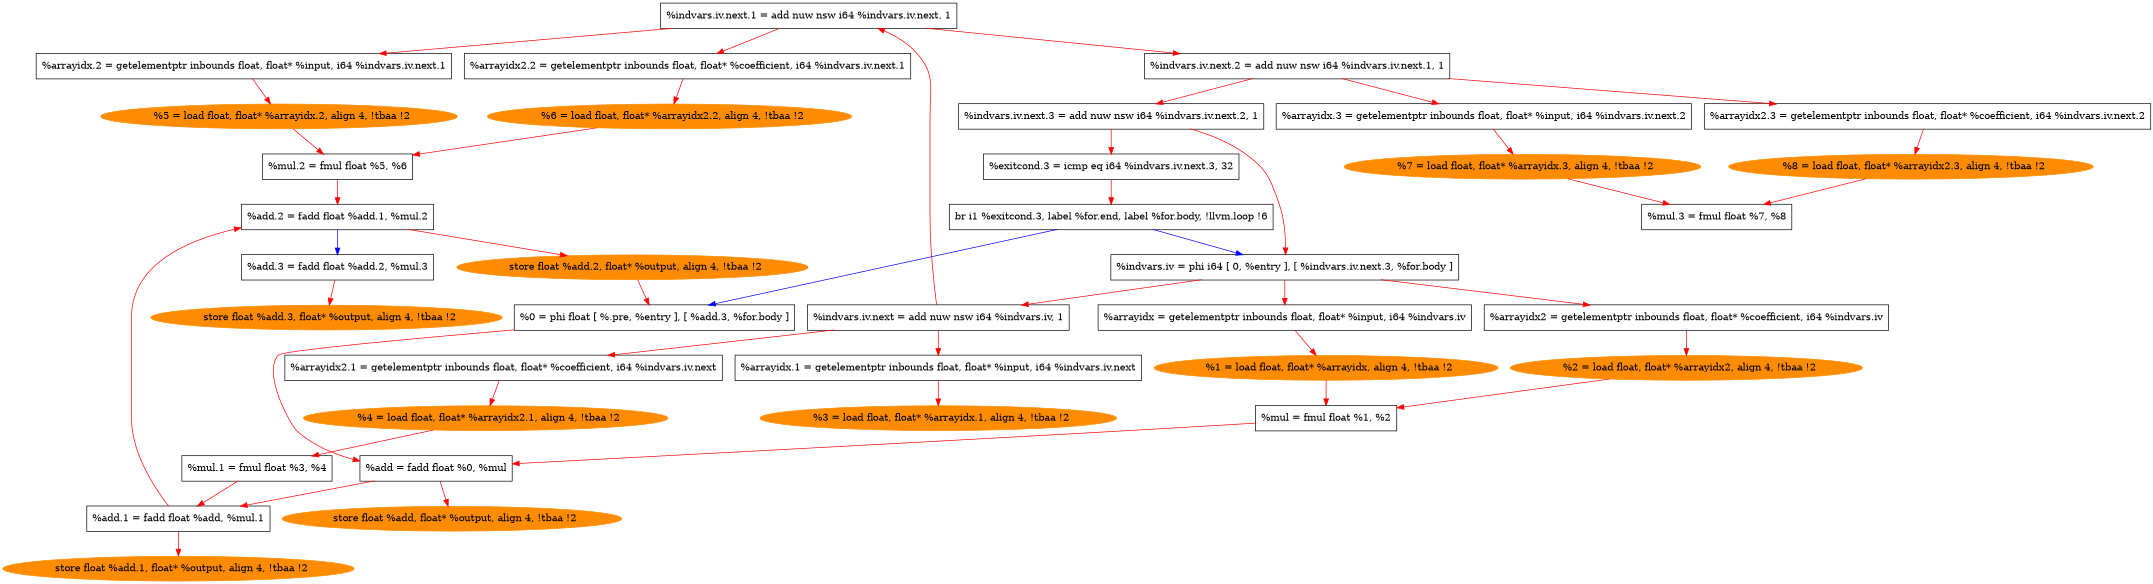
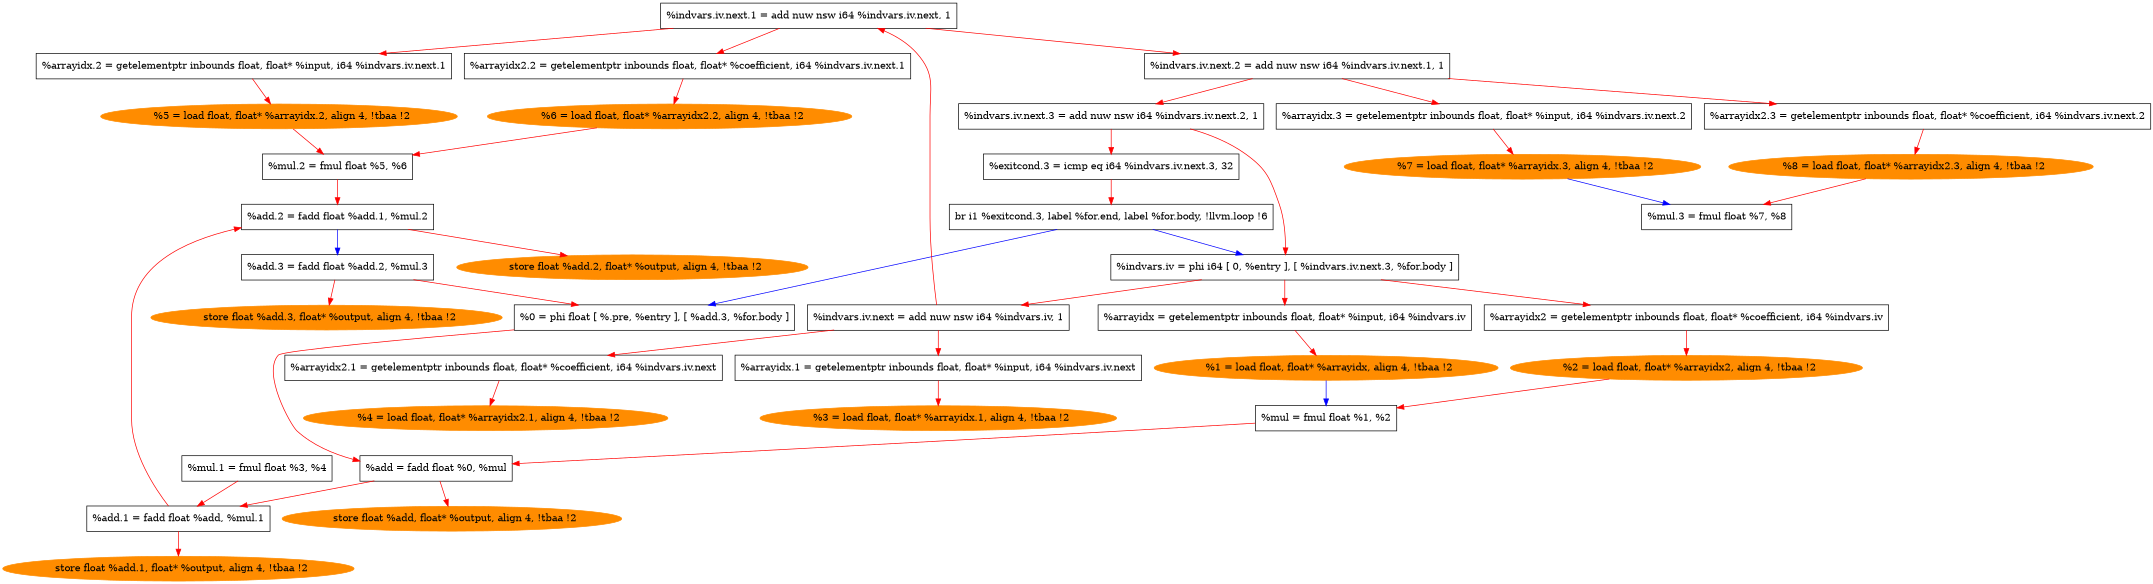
(1615, 191) -> (1615, 191)
(642, 289) -> (492, 292)
(1326, 390) -> (1326, 390)
(376, 442) -> none
